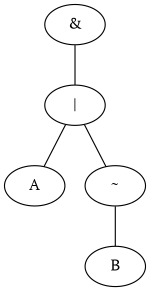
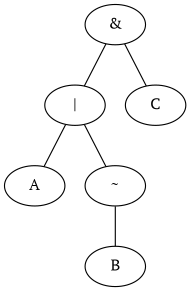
none -> (156, 105)
